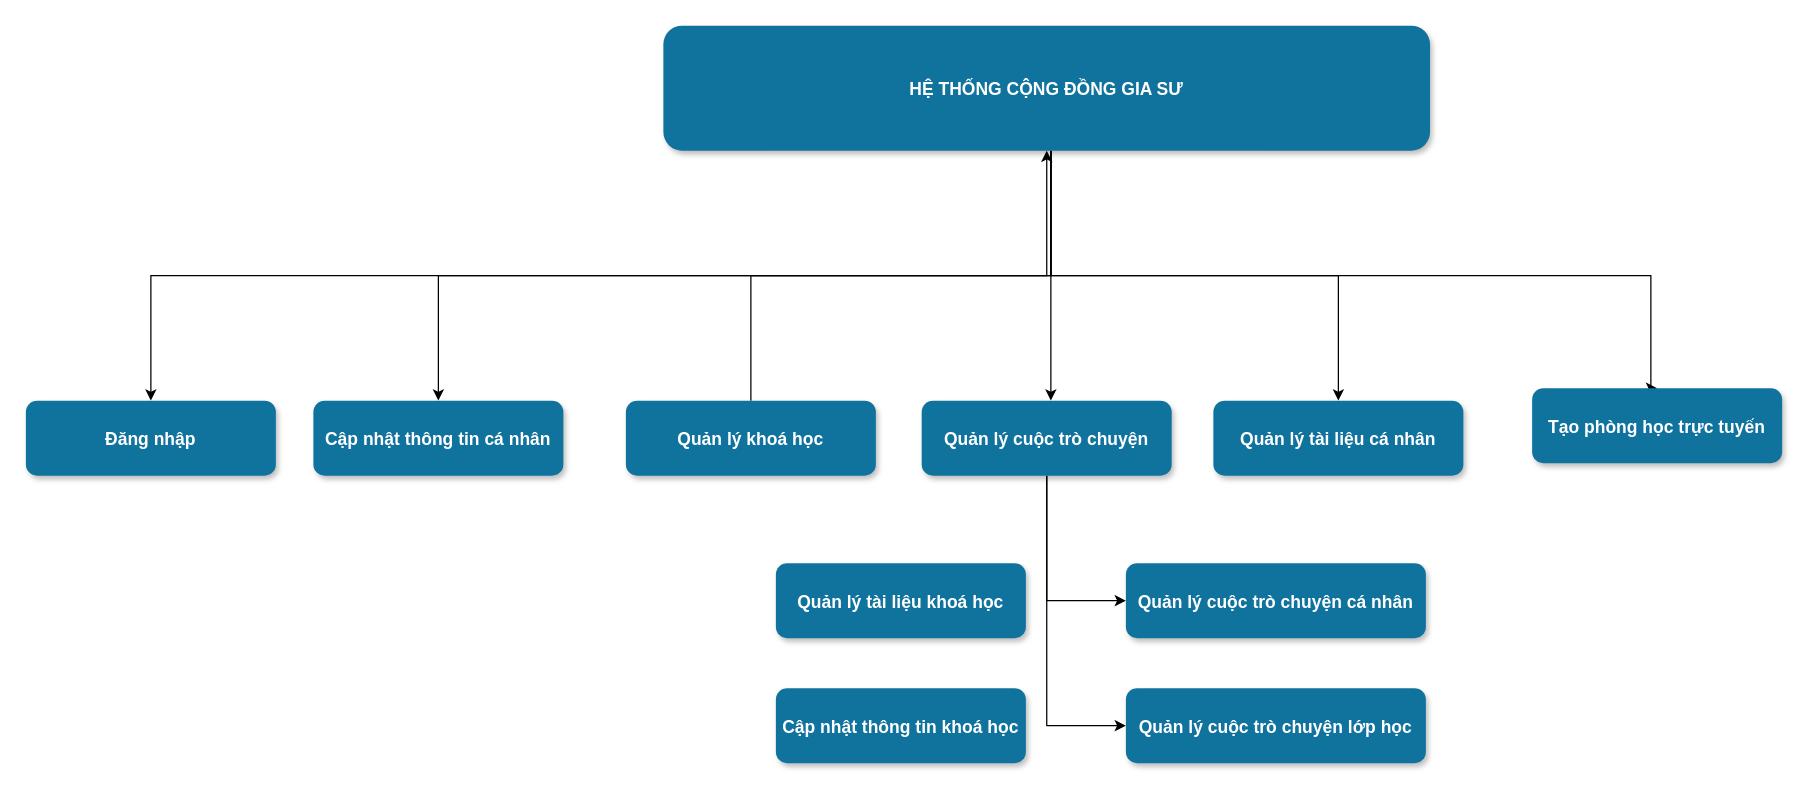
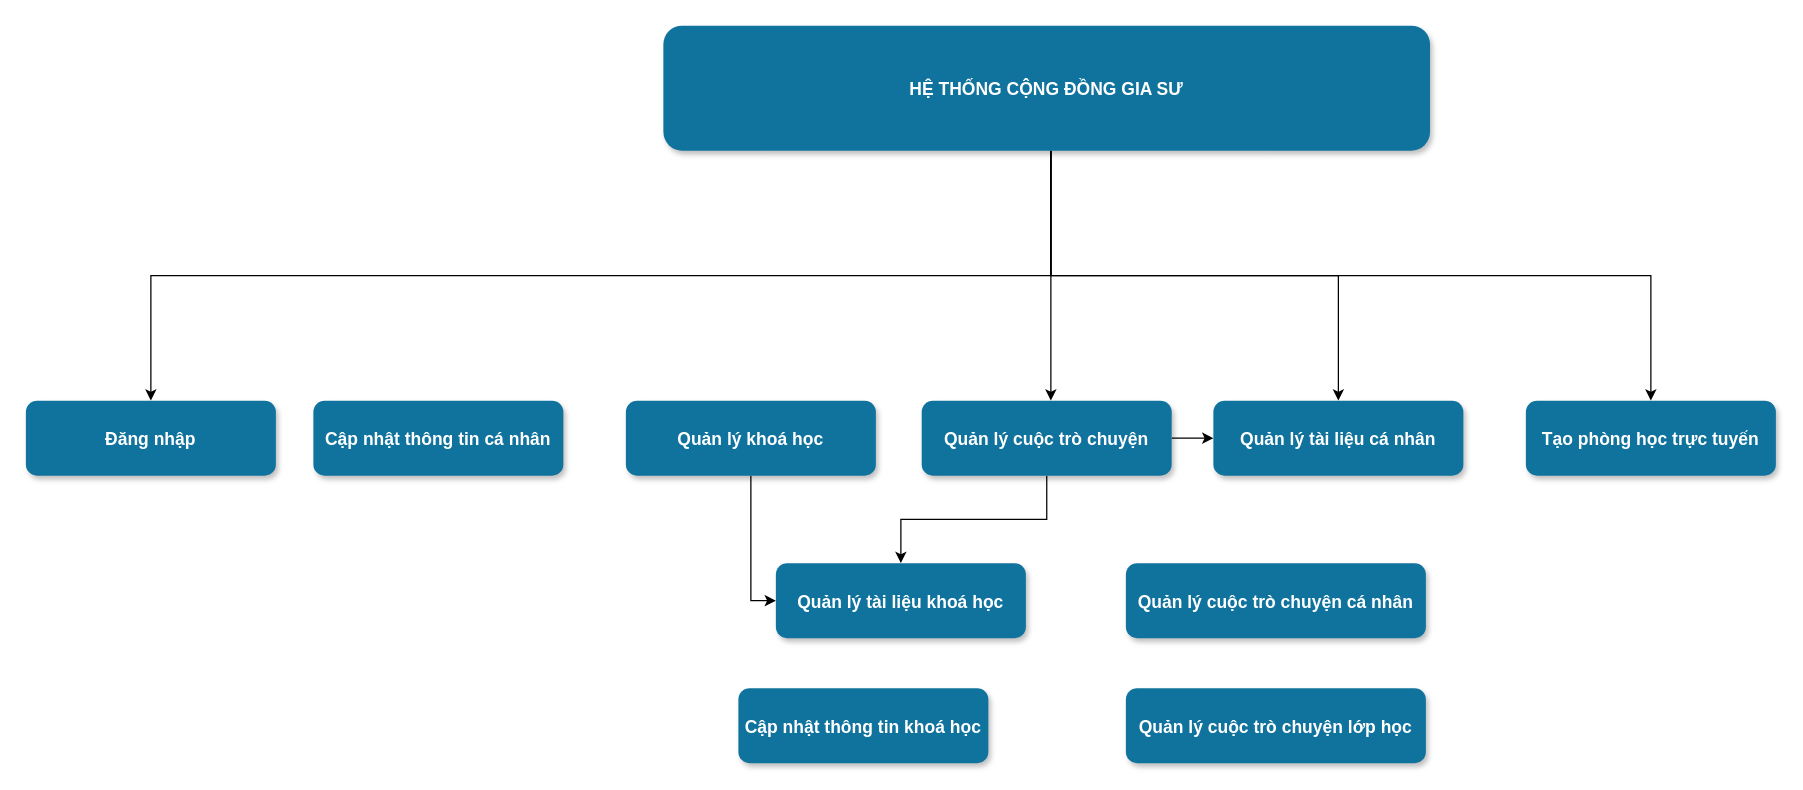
(438, 335) -> none
(751, 339) -> (751, 547)
(1657, 426) -> (1651, 438)
(1083, 601) -> (1197, 438)
(1047, 700) -> (955, 519)
(901, 726) -> (863, 726)
